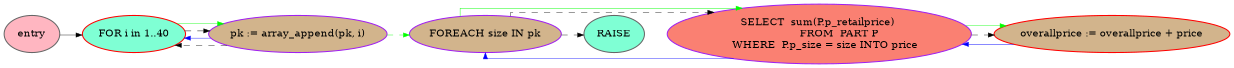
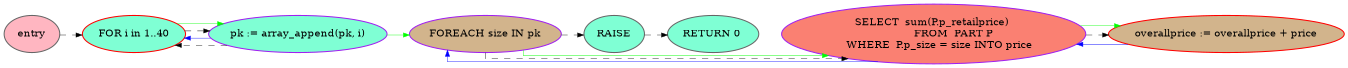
(298, 34) -> (298, 34)
none -> (713, 34)
(68, 35) -> (68, 35)
(395, 35) -> (395, 35)
